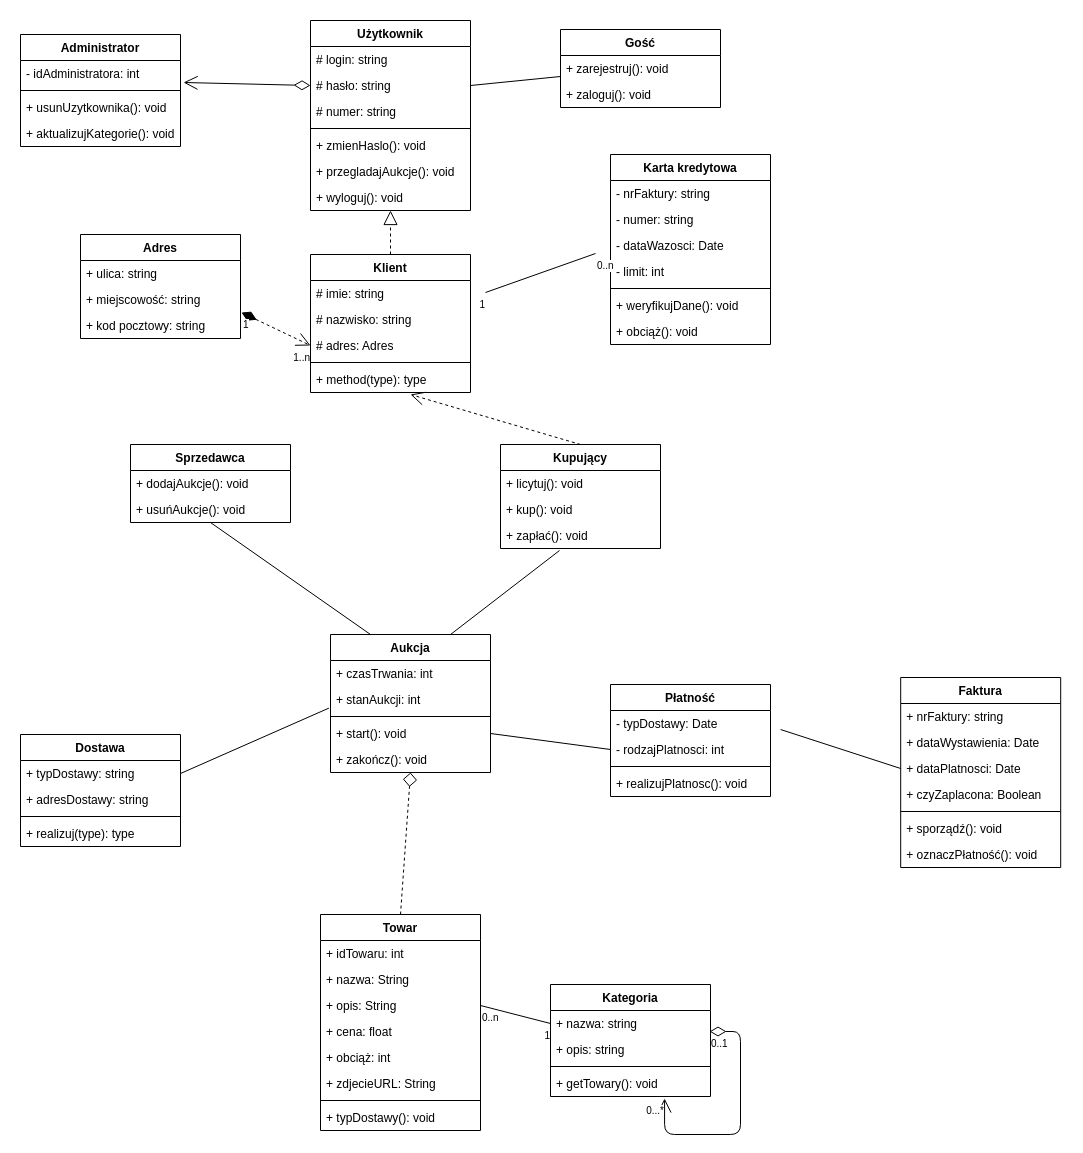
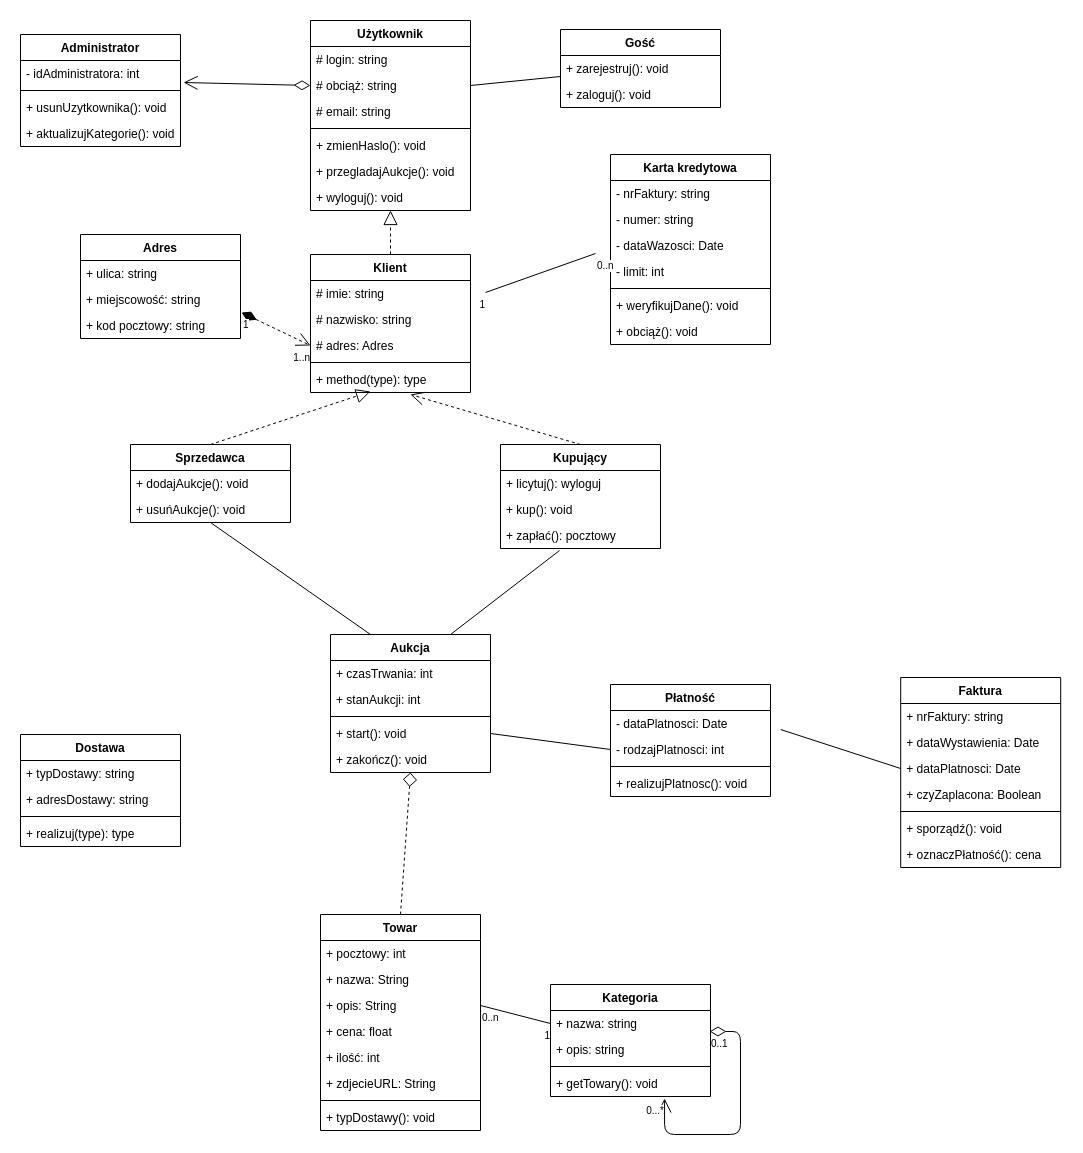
(360, 86) -> (362, 86)
(360, 112) -> (357, 112)
none -> (284, 420)
(554, 484) -> (564, 484)
(554, 536) -> (569, 536)
(672, 724) -> (679, 724)
(255, 741) -> none
(981, 855) -> (982, 855)
(369, 954) -> (370, 954)
(362, 1058) -> (357, 1058)
